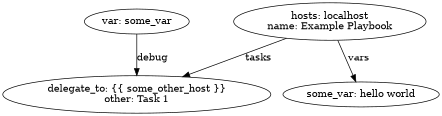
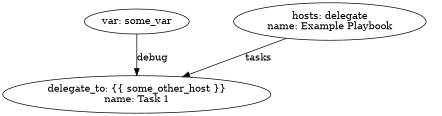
(330, 22) -> (330, 22)
(137, 94) -> (137, 94)
(361, 94) -> none
